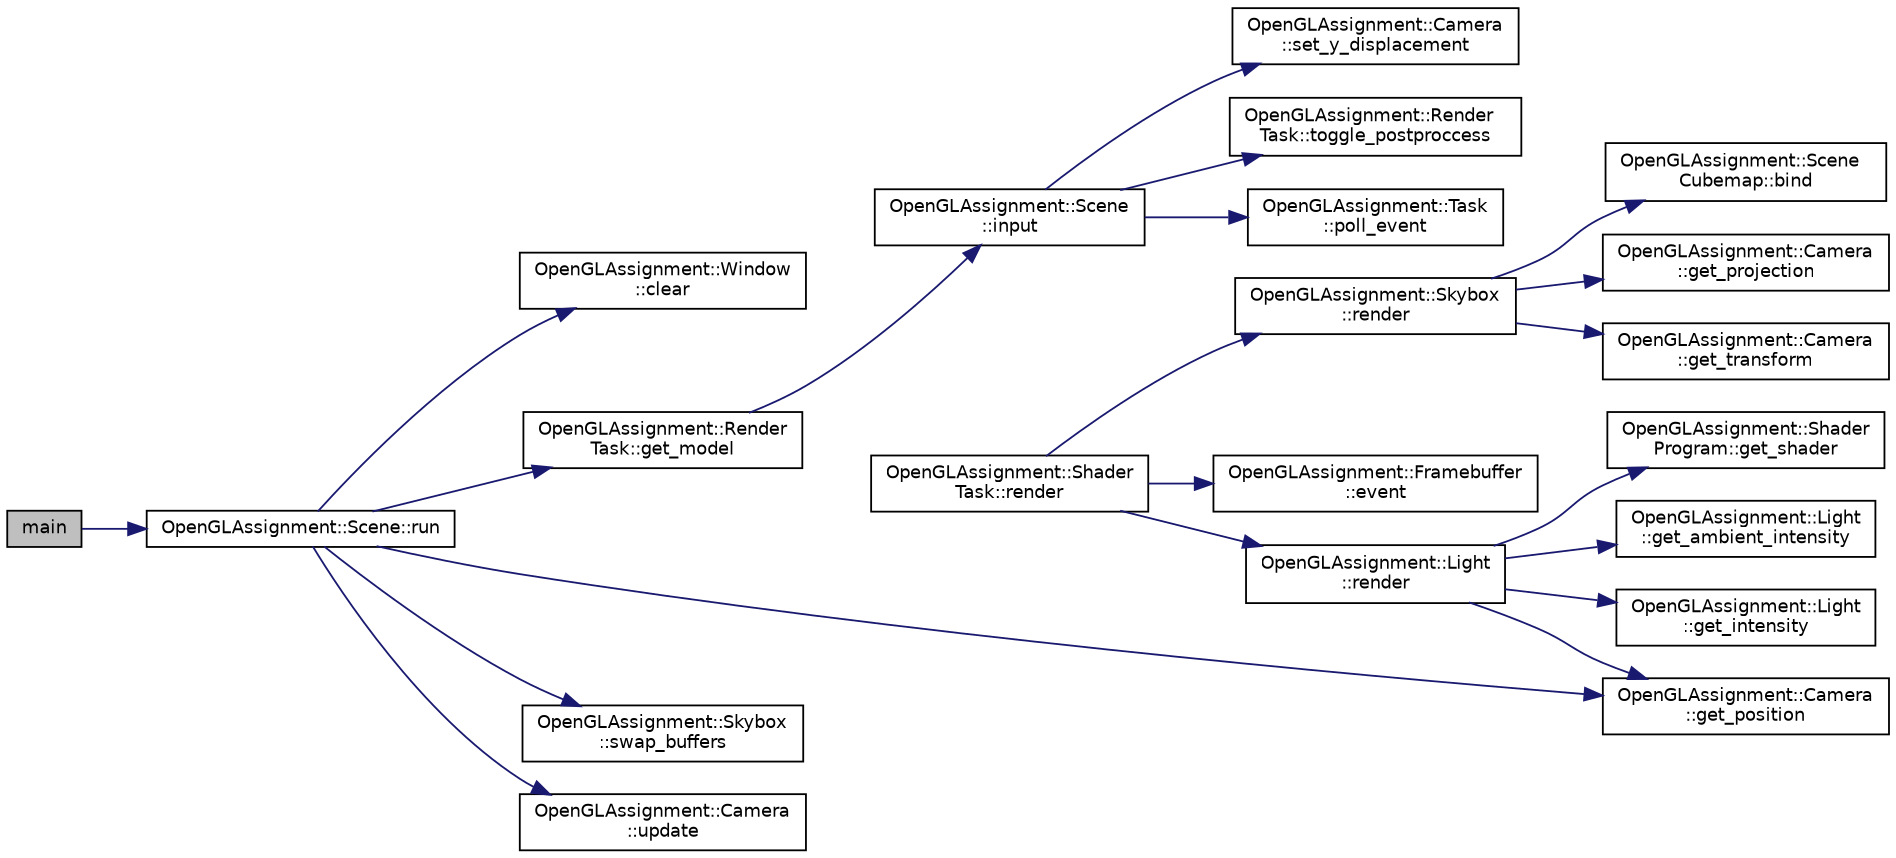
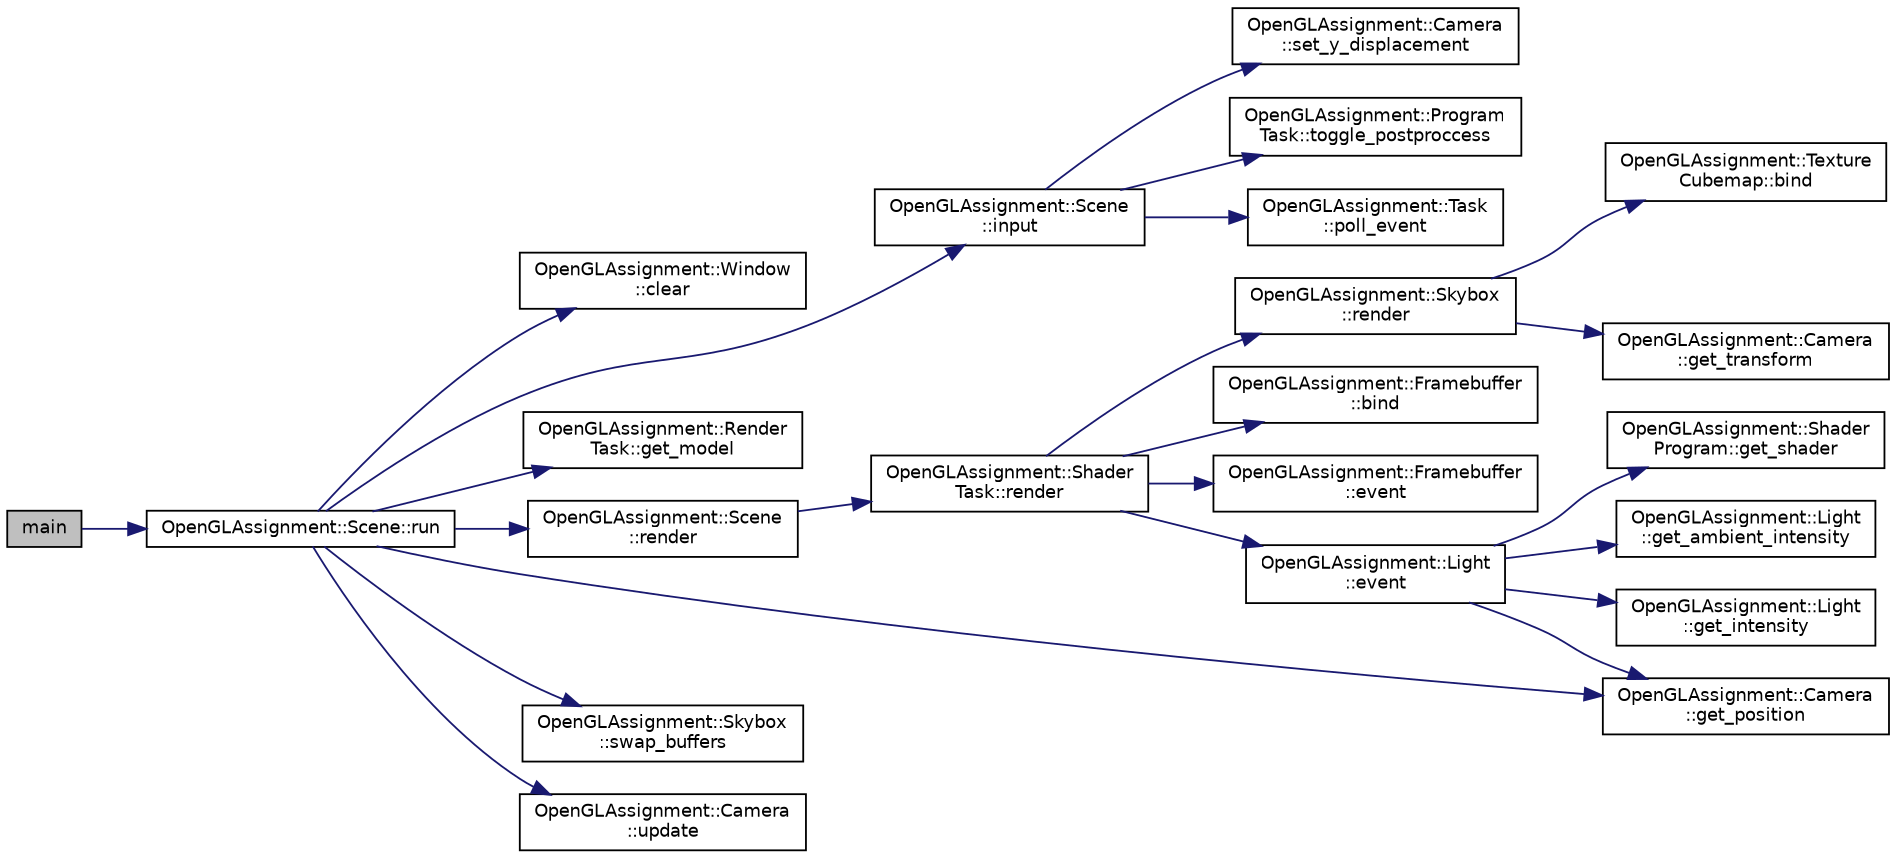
(1376, 127) -> (1376, 127)
(1746, 172) -> (1746, 172)
(1746, 263) -> none
(865, 346) -> (630, 365)
none -> (1376, 395)
none -> (663, 529)
(1376, 574) -> (1376, 574)
